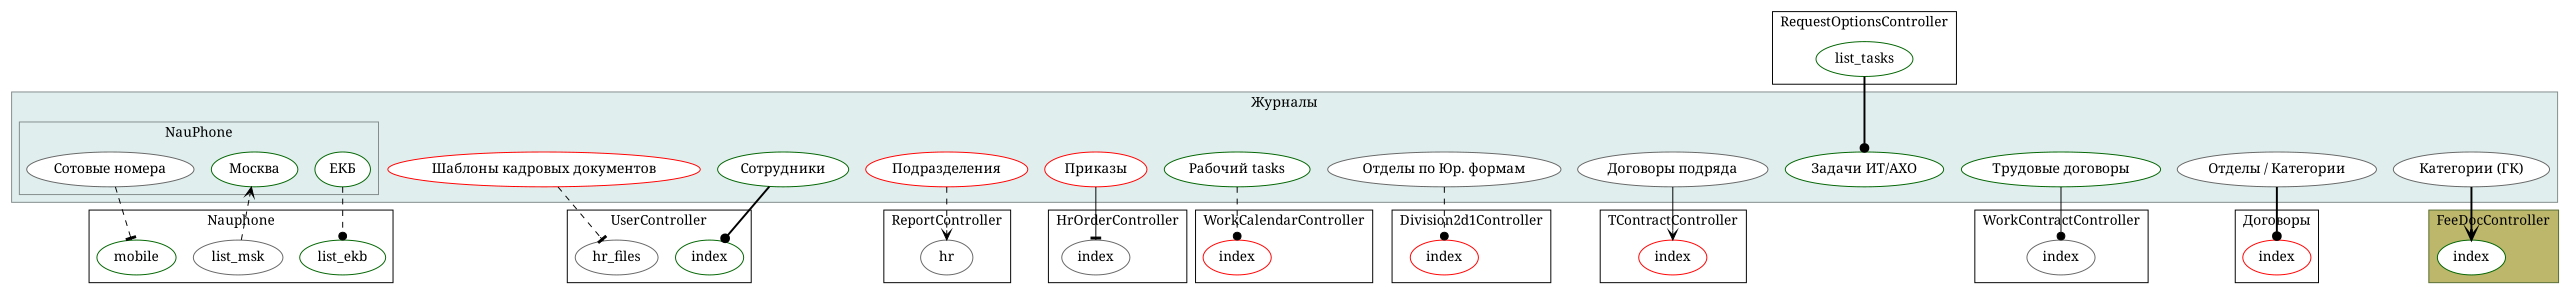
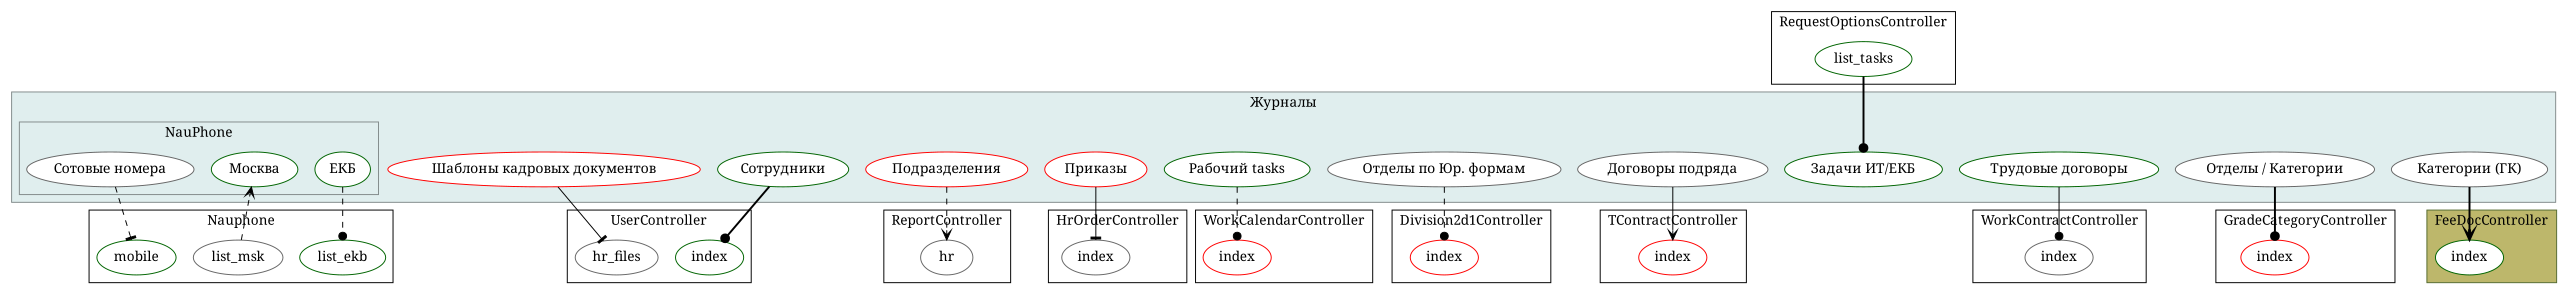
(1864, 169) -> (1864, 169)
(583, 217) -> (583, 217)
(2277, 221) -> (2305, 221)
